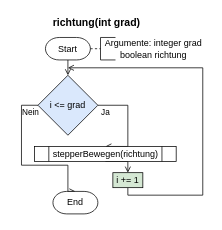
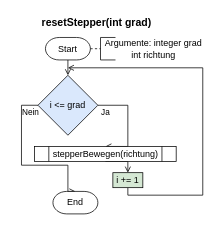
(97, 23) -> (97, 23)
(154, 49) -> (154, 49)
